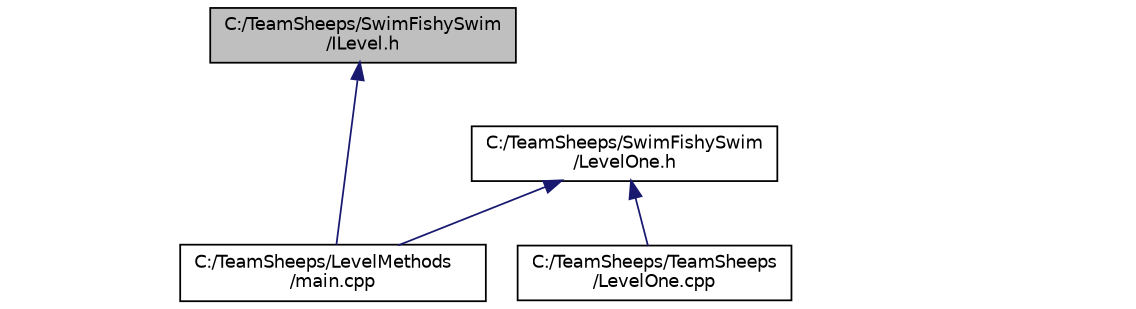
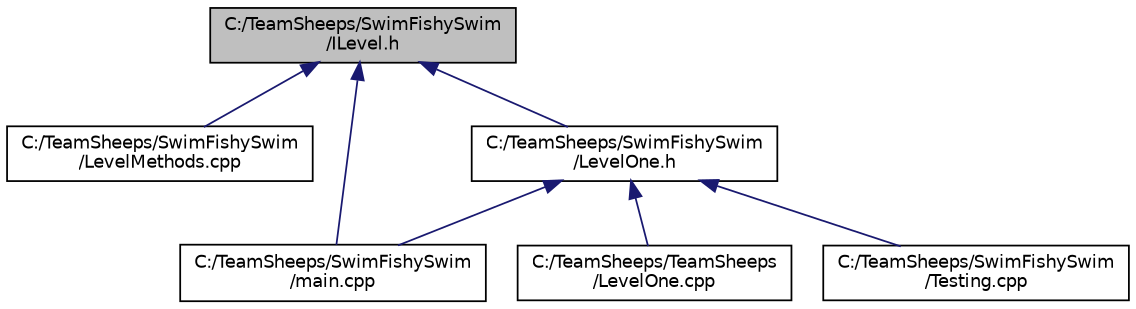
none -> (502, 98)
none -> (160, 154)
(333, 273) -> (333, 273)
none -> (976, 273)
